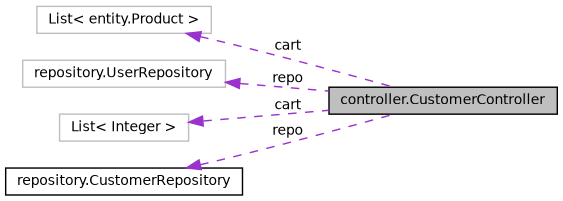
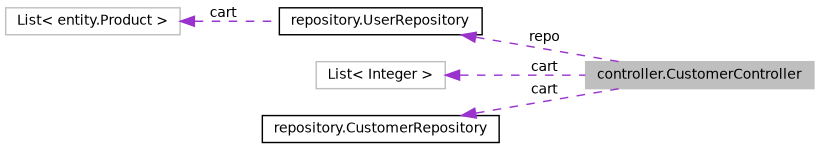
(297, 61) -> (237, 21)
(124, 74) -> (381, 21)
(443, 101) -> (700, 75)
(286, 131) -> (542, 90)
